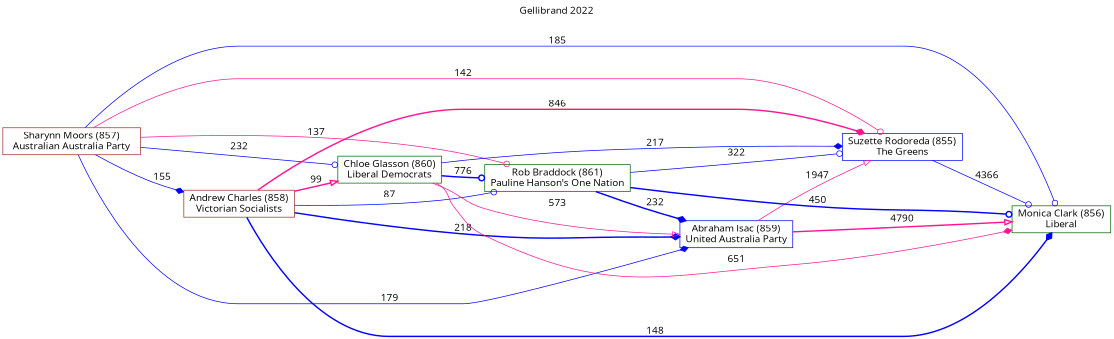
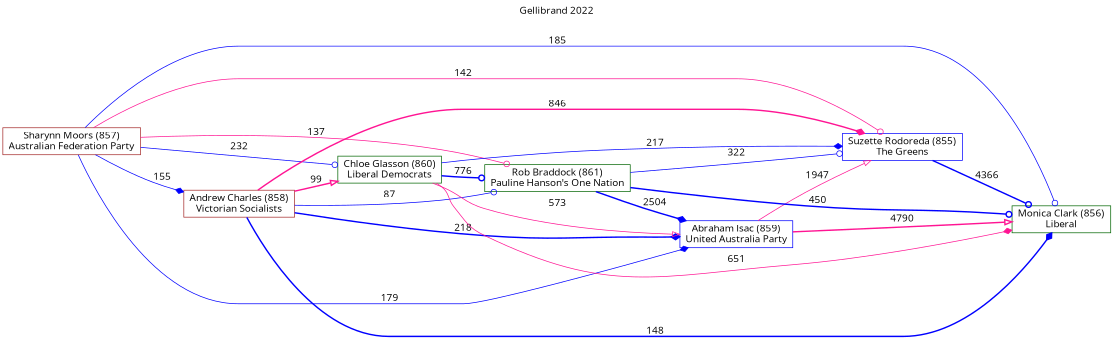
(72, 141) -> (72, 141)
(979, 182) -> (979, 182)
(655, 203) -> (655, 203)
